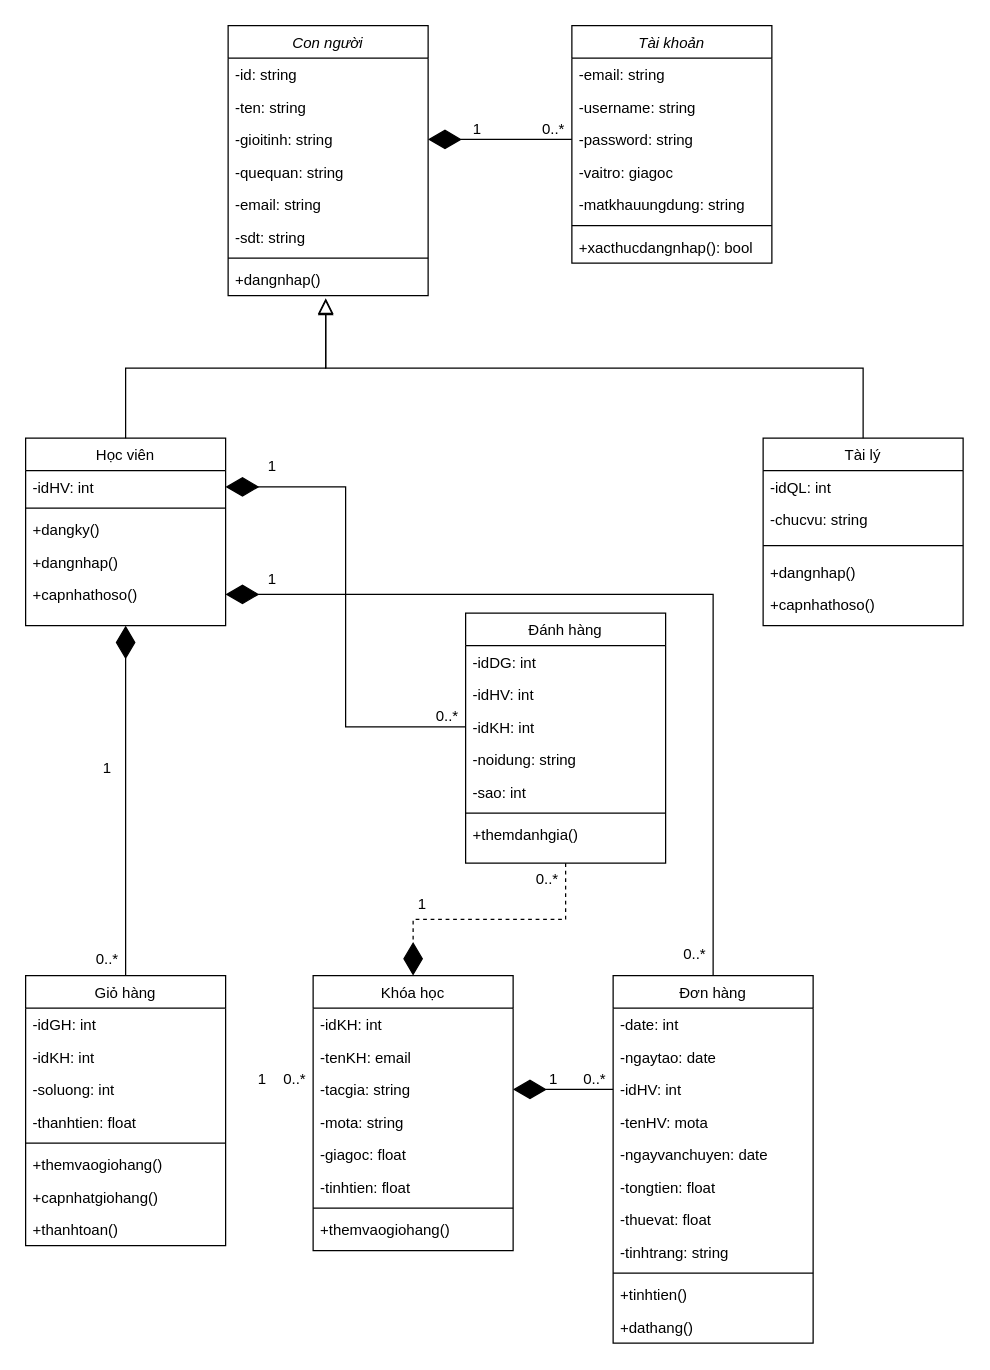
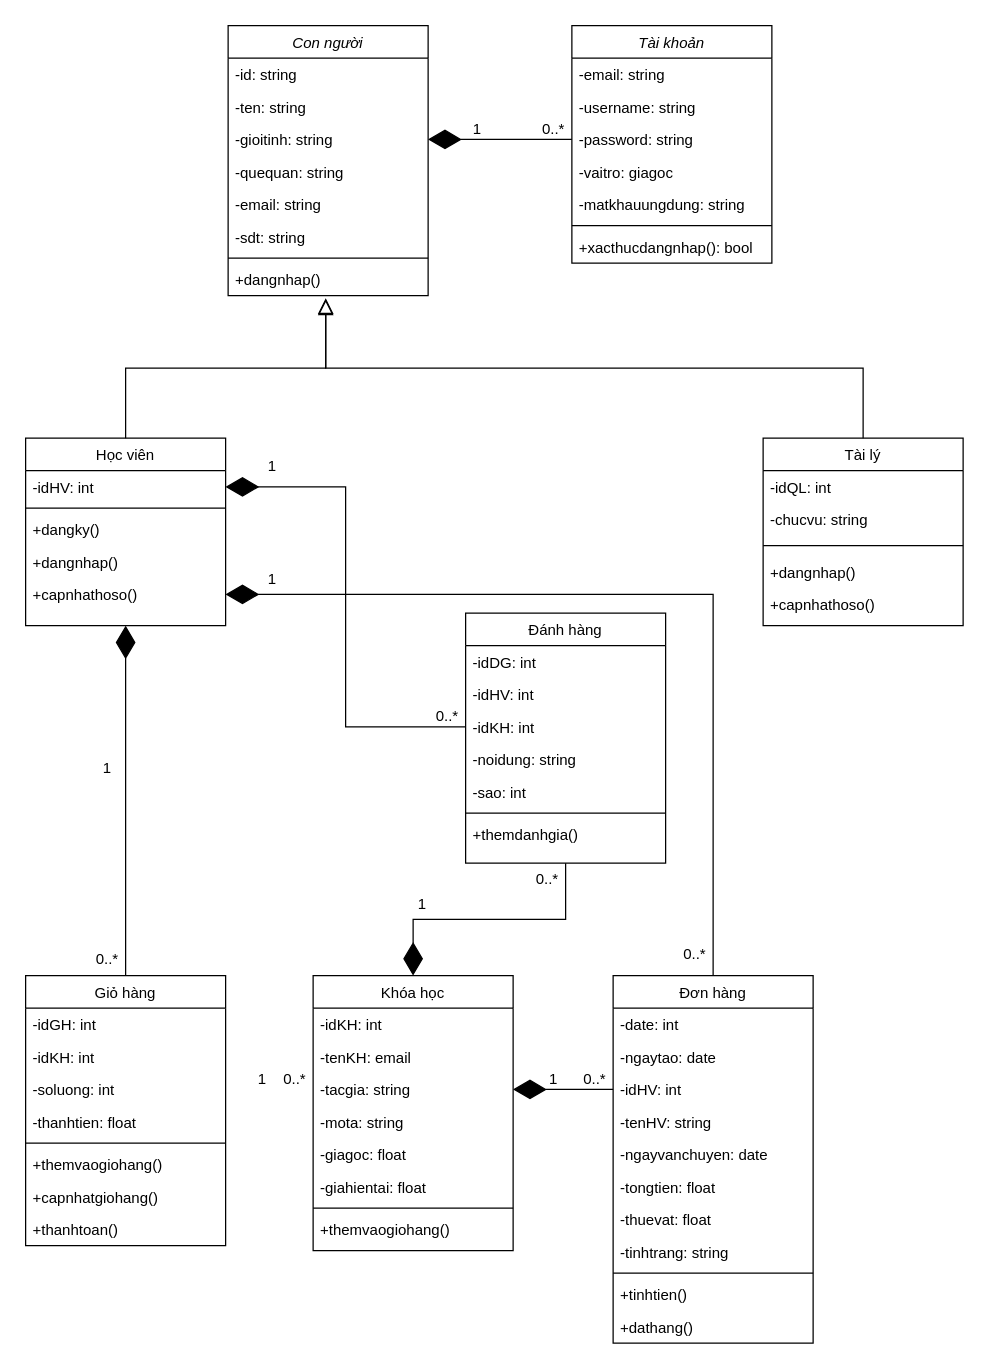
(504, 919) -> (504, 919)
(667, 1123) -> (673, 1123)
(377, 1188) -> (384, 1188)
